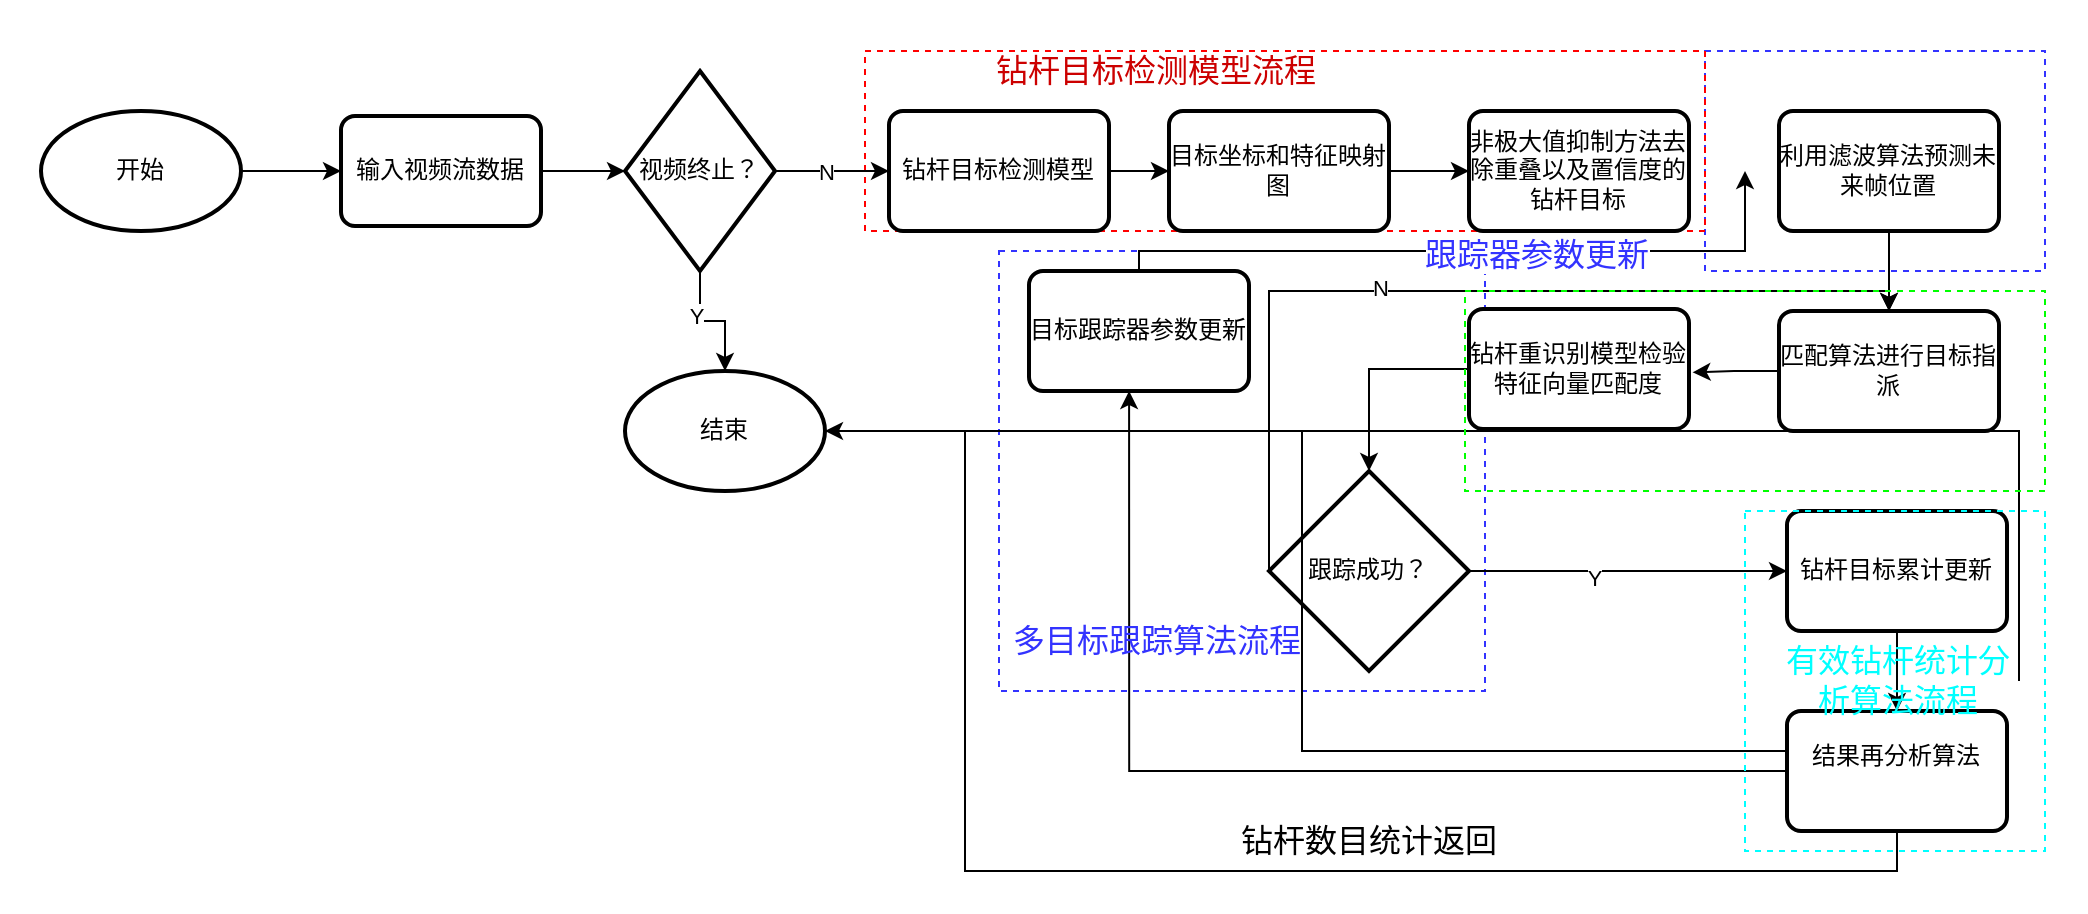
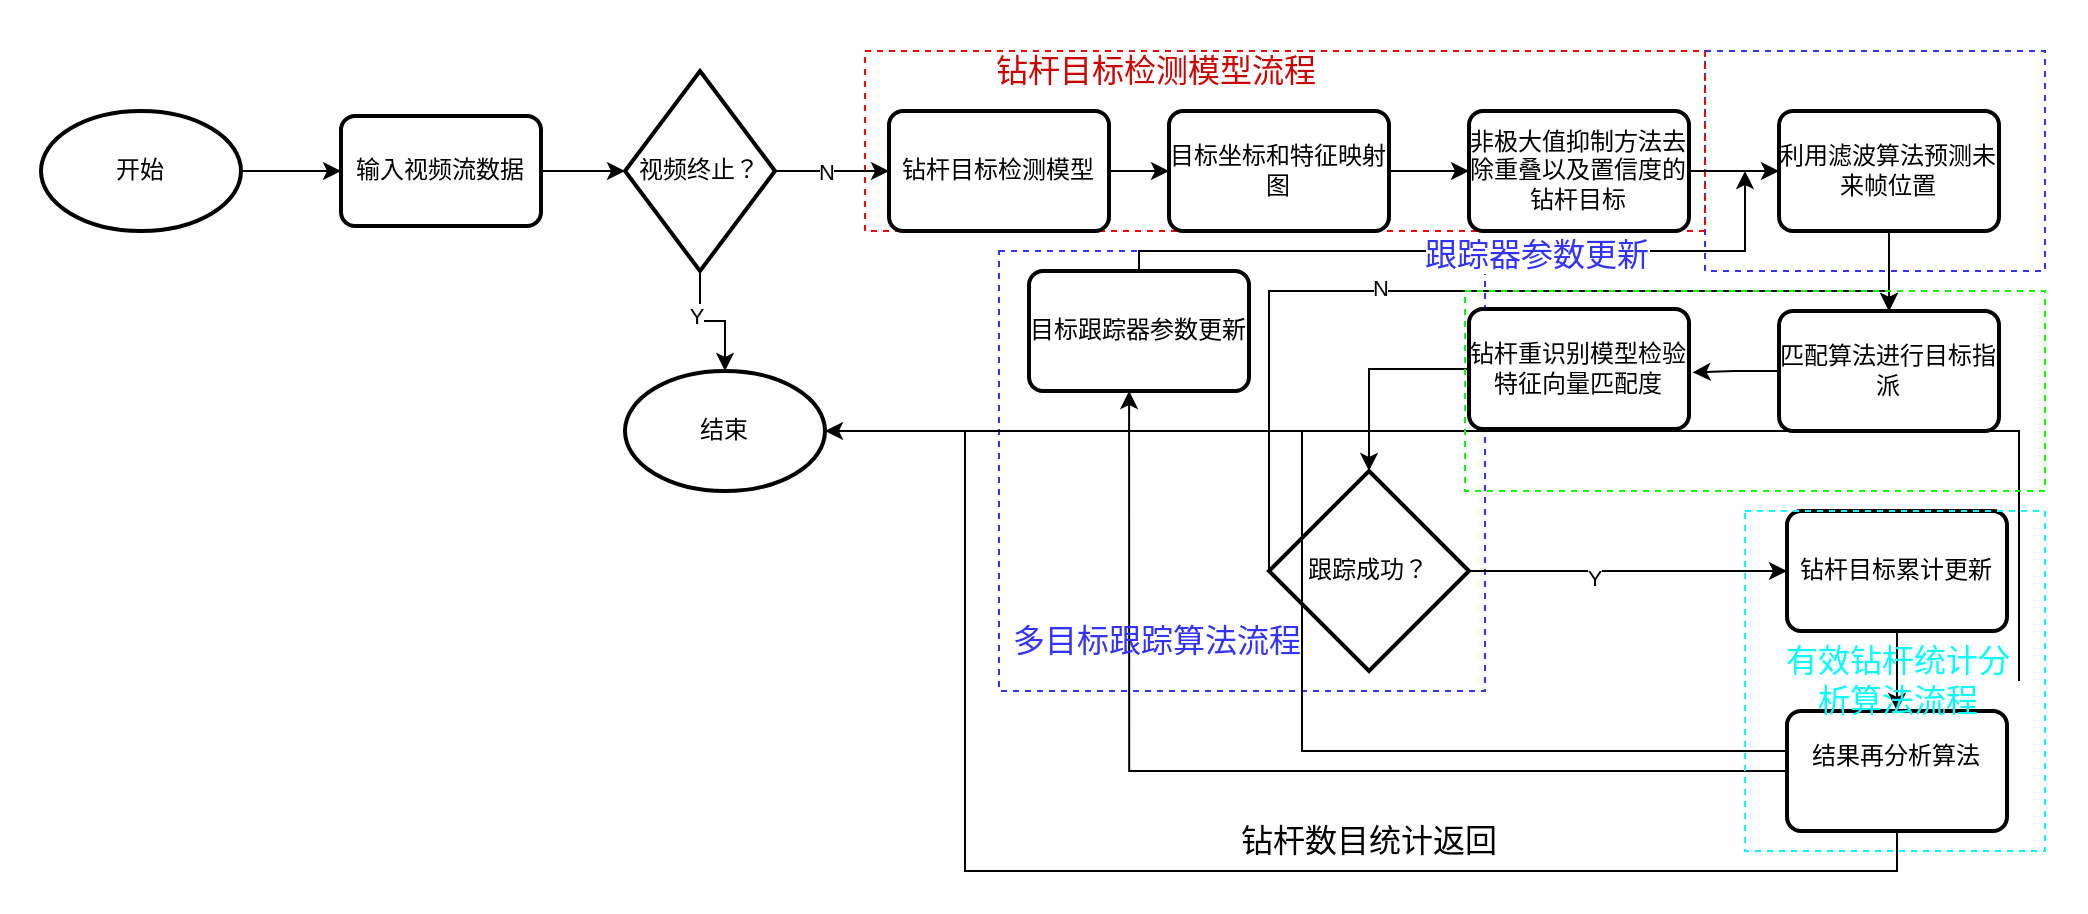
none -> (1727, 171)
